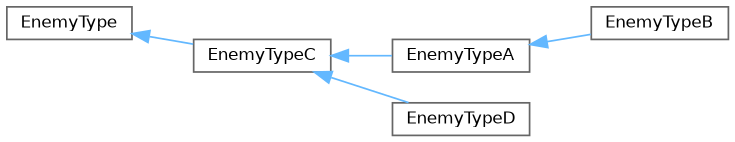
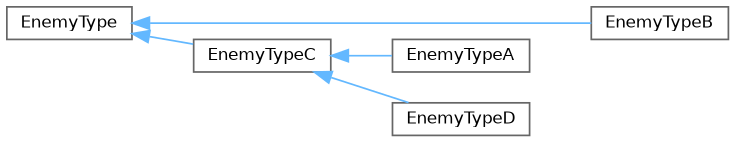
(569, 38) -> (371, 23)
